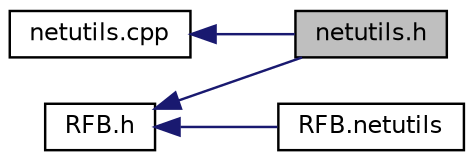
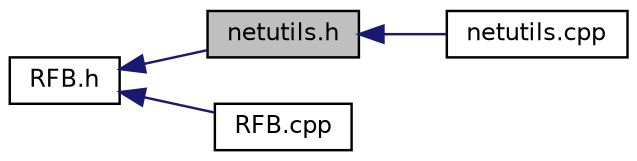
(255, 34) -> (415, 34)
(371, 127) -> (283, 127)
